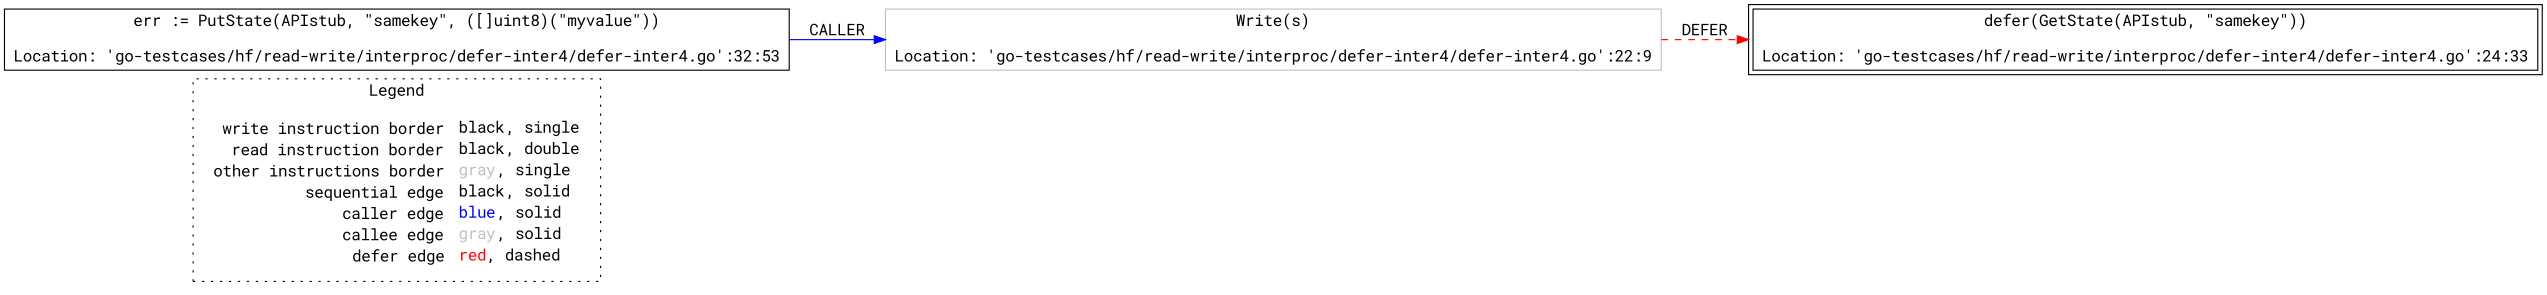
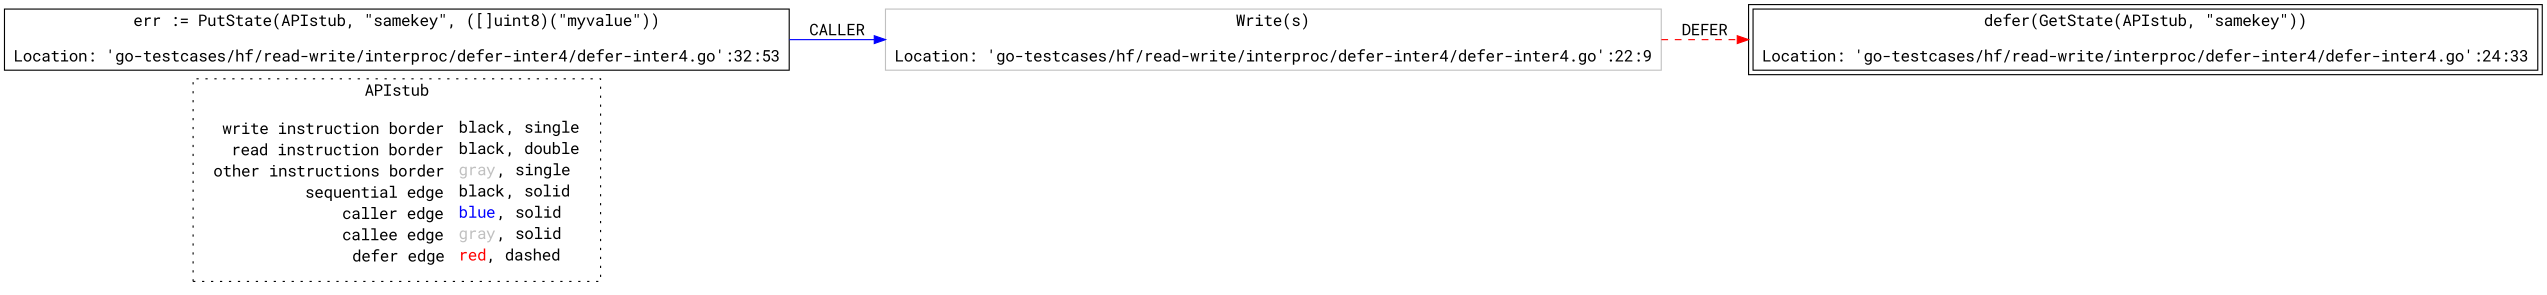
(397, 92) -> (397, 92)
